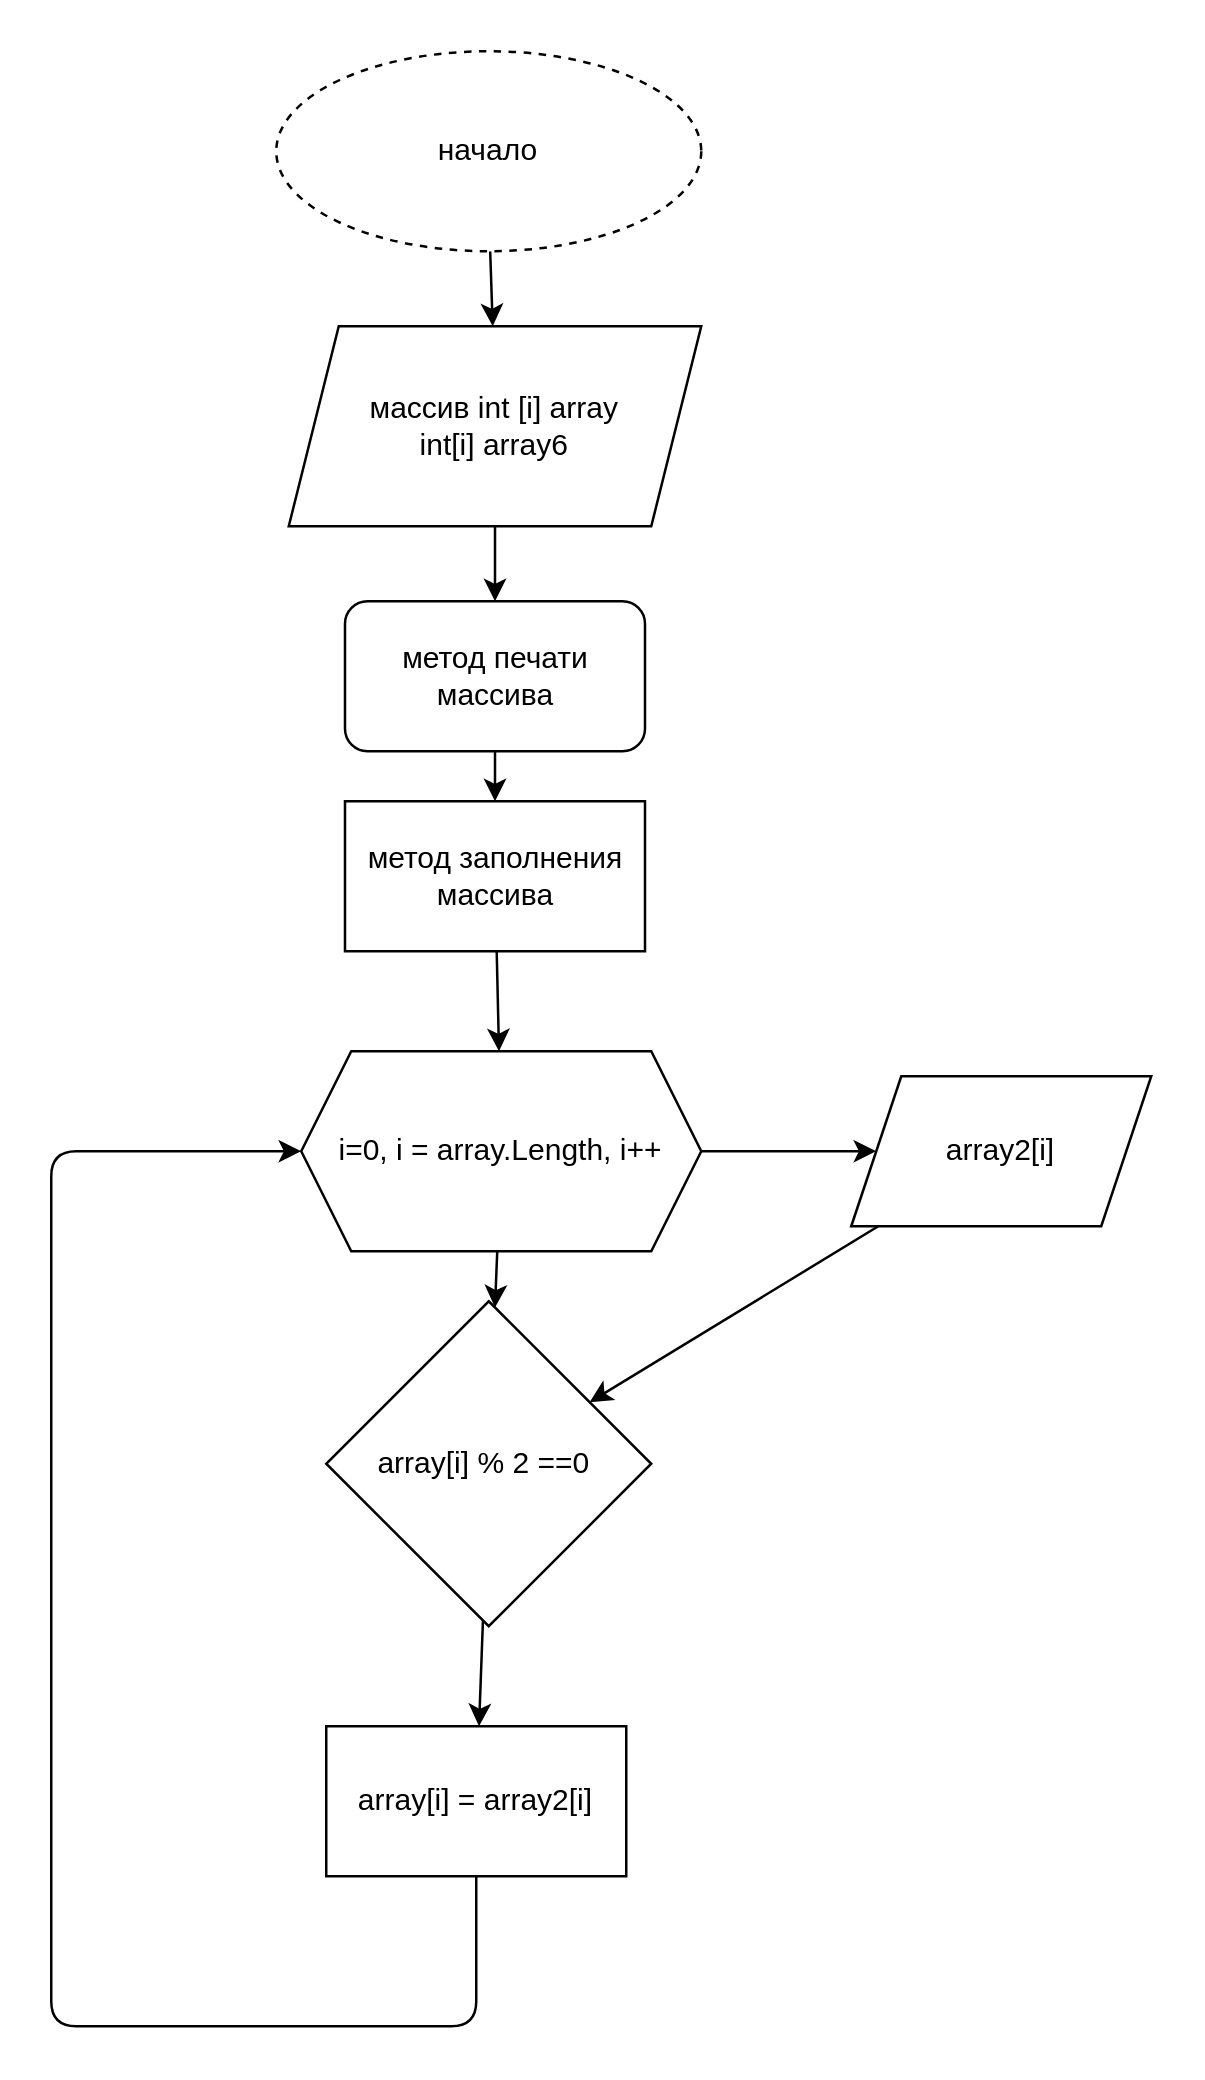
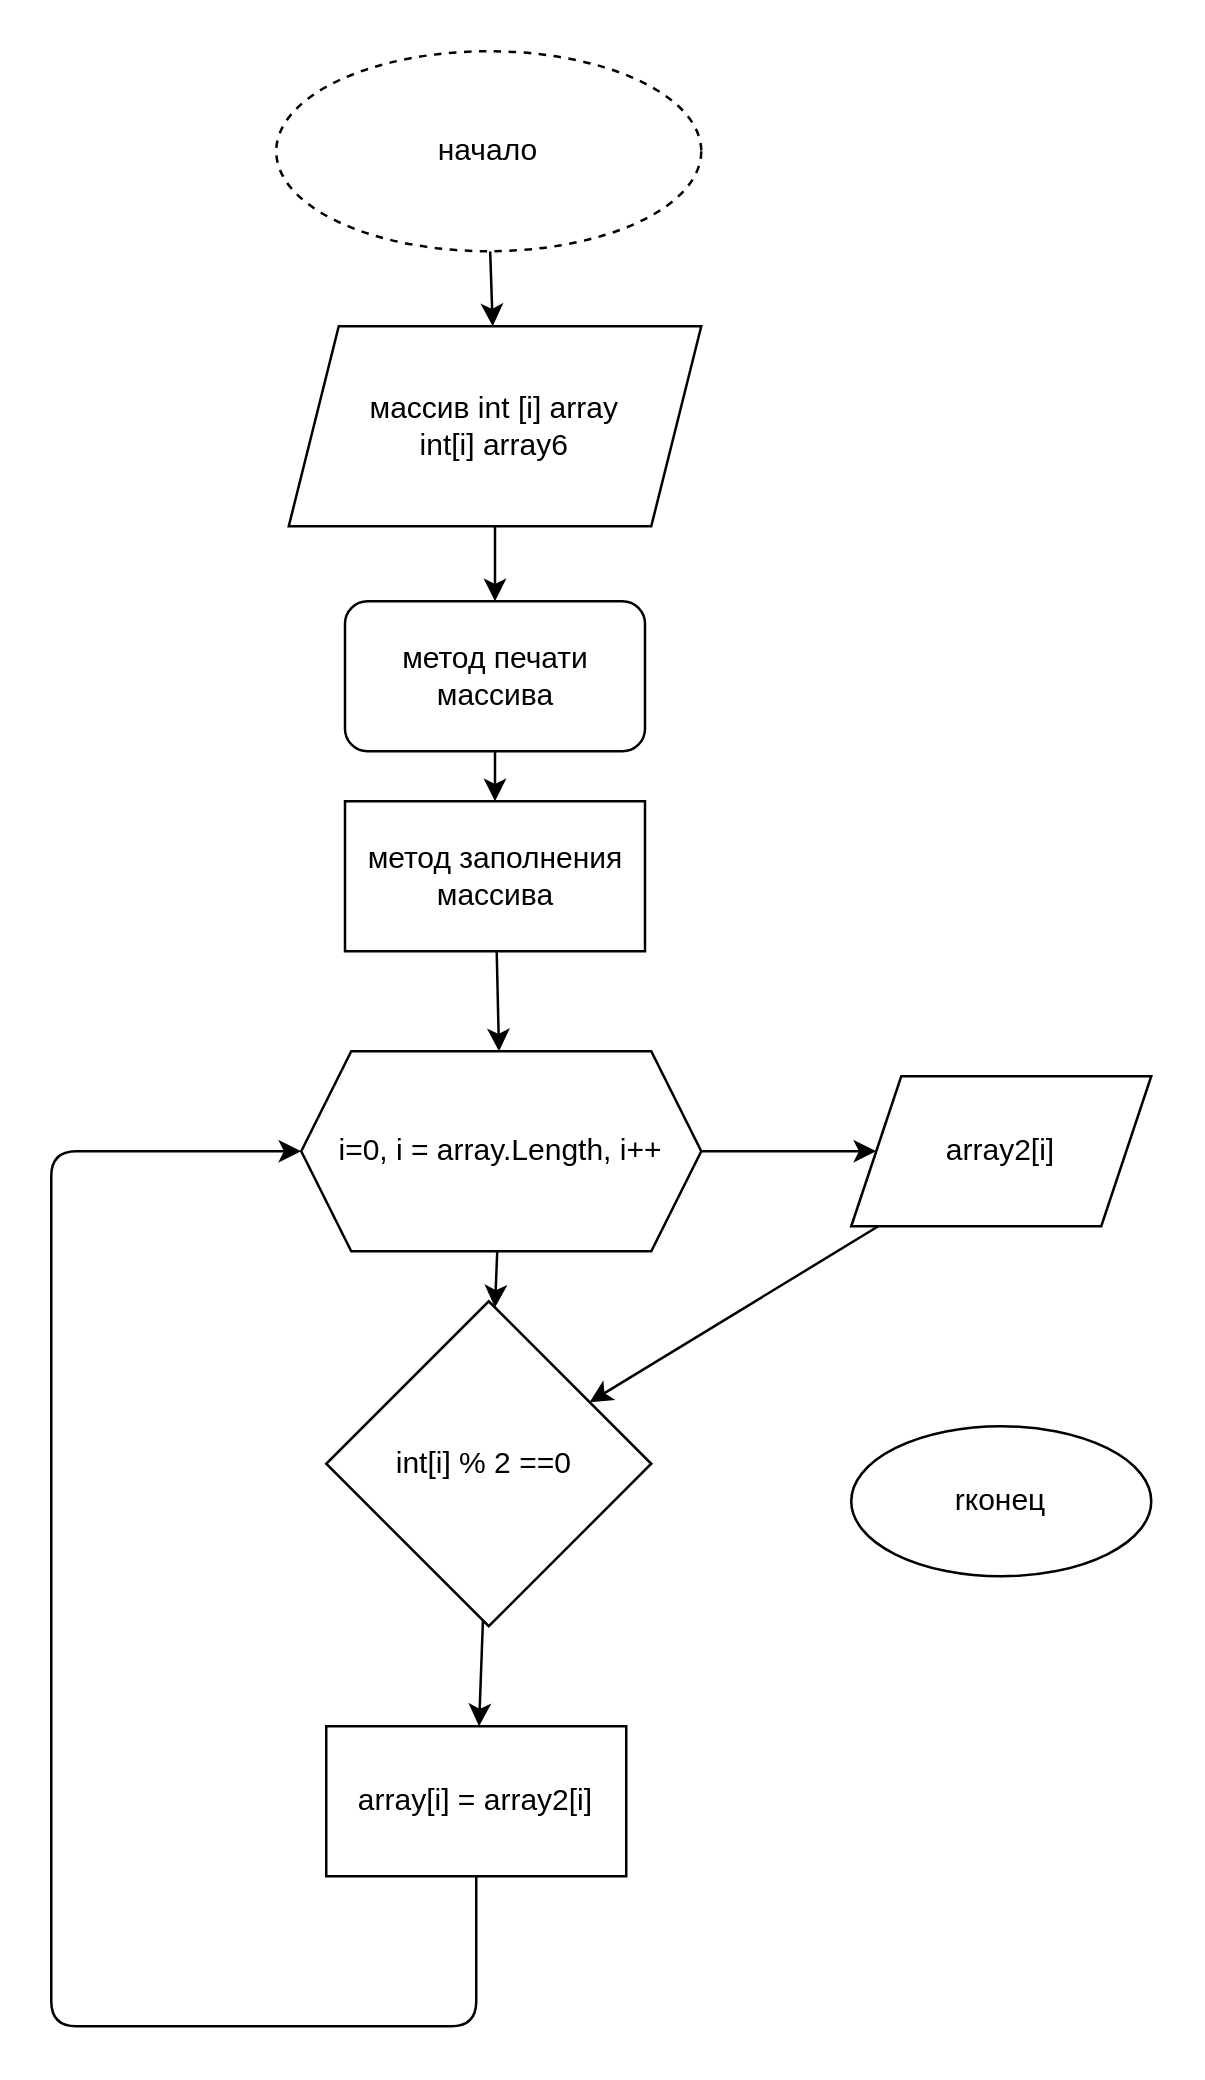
(489, 1464) -> (489, 1464)
none -> (1001, 1501)
